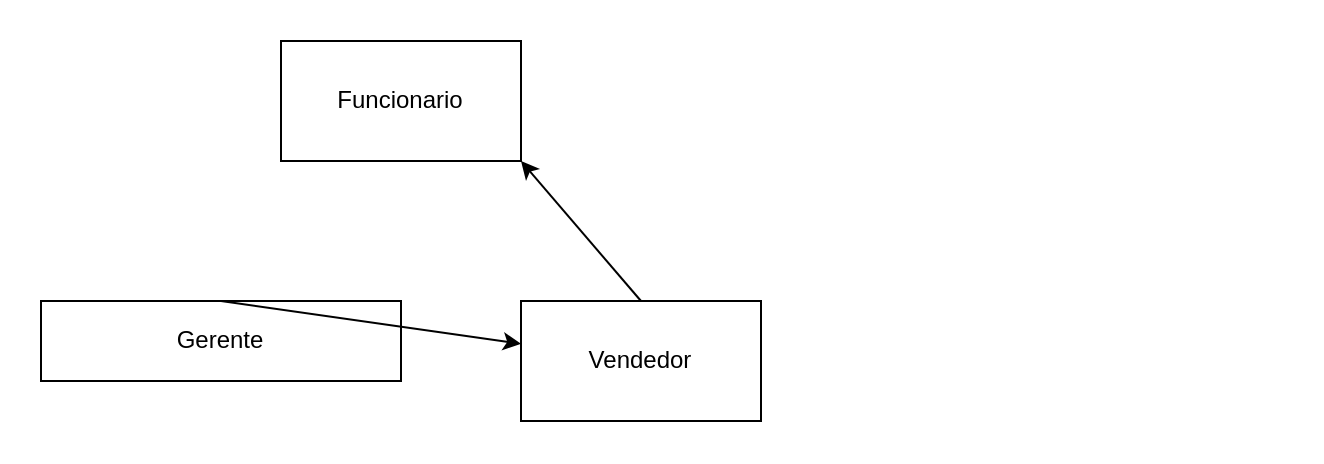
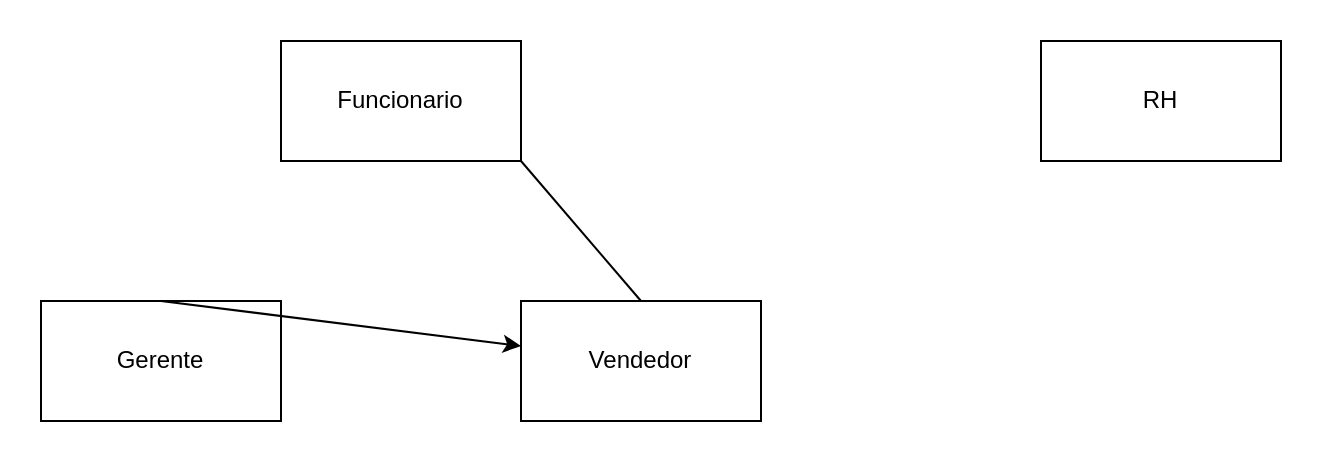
none -> (1161, 101)
(530, 171) -> (526, 167)
(221, 341) -> (161, 361)
